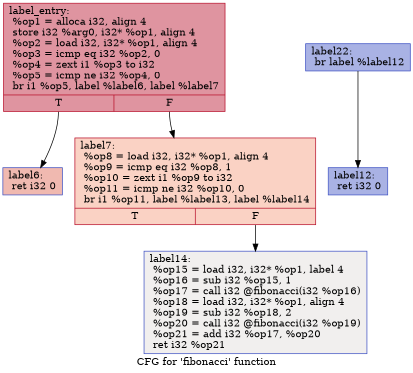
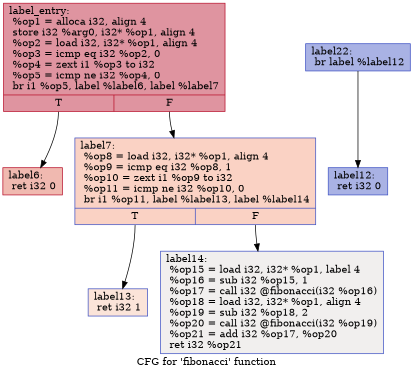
(33, 181) -> (33, 181)
(195, 181) -> (195, 181)
none -> (118, 302)
